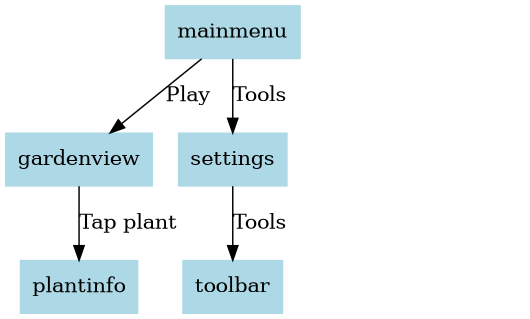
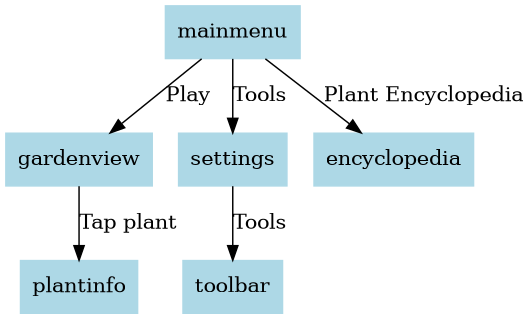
none -> (394, 160)
